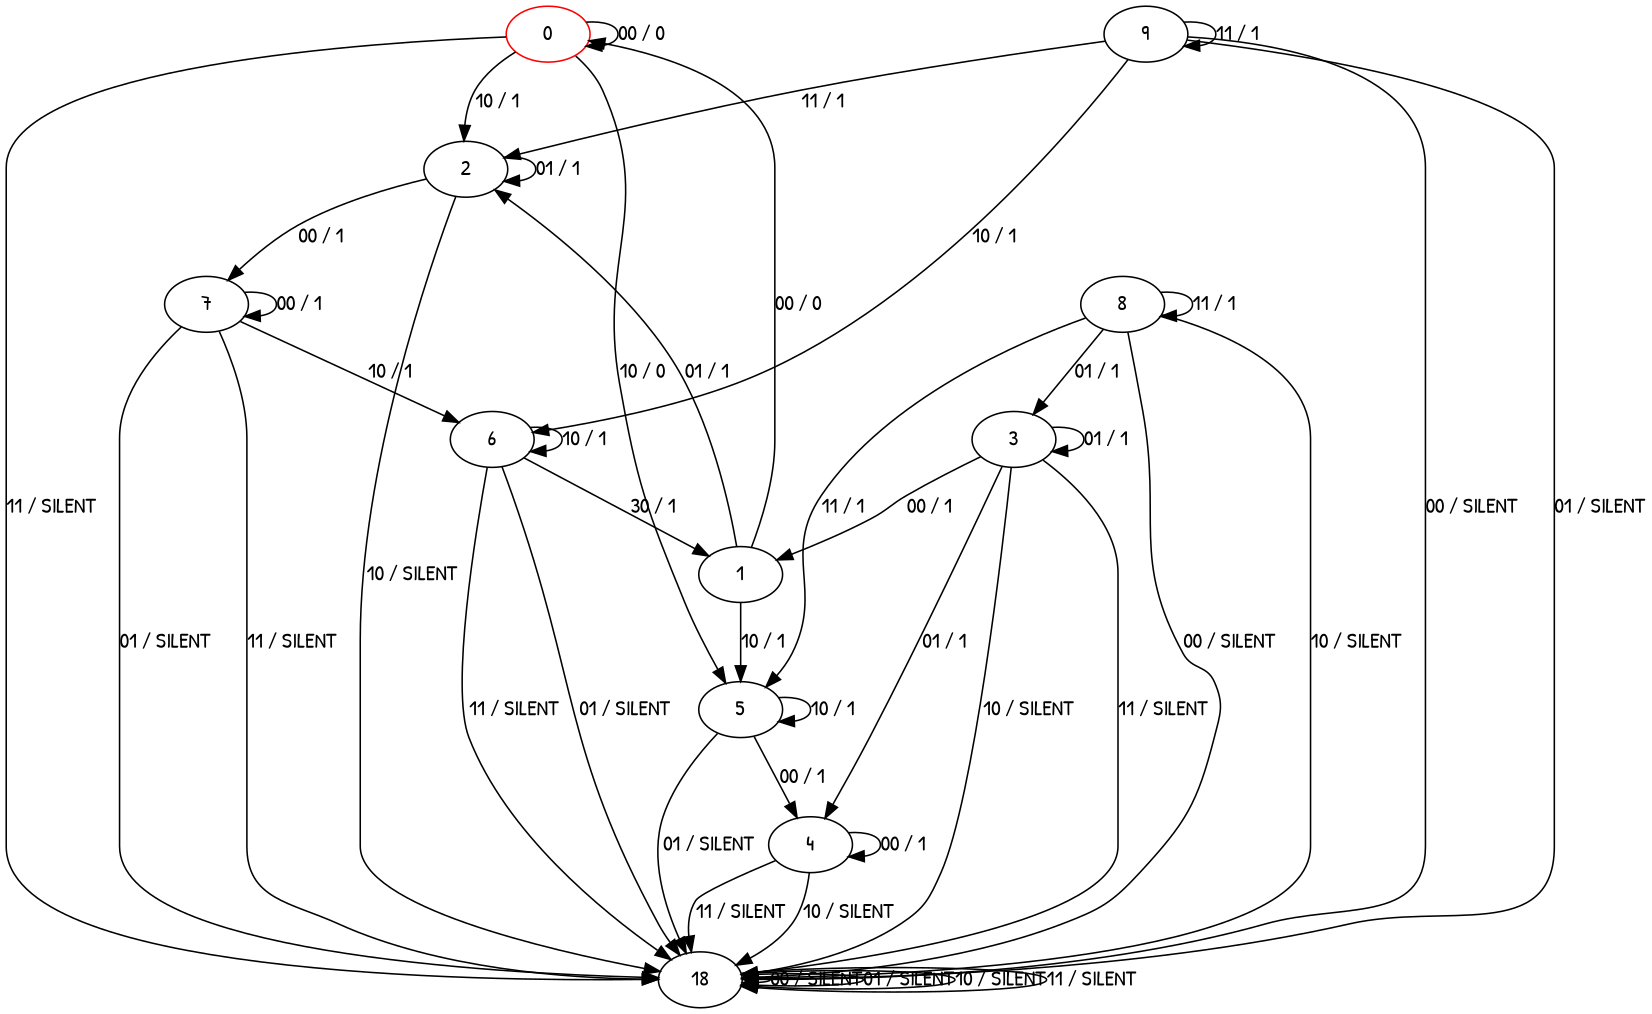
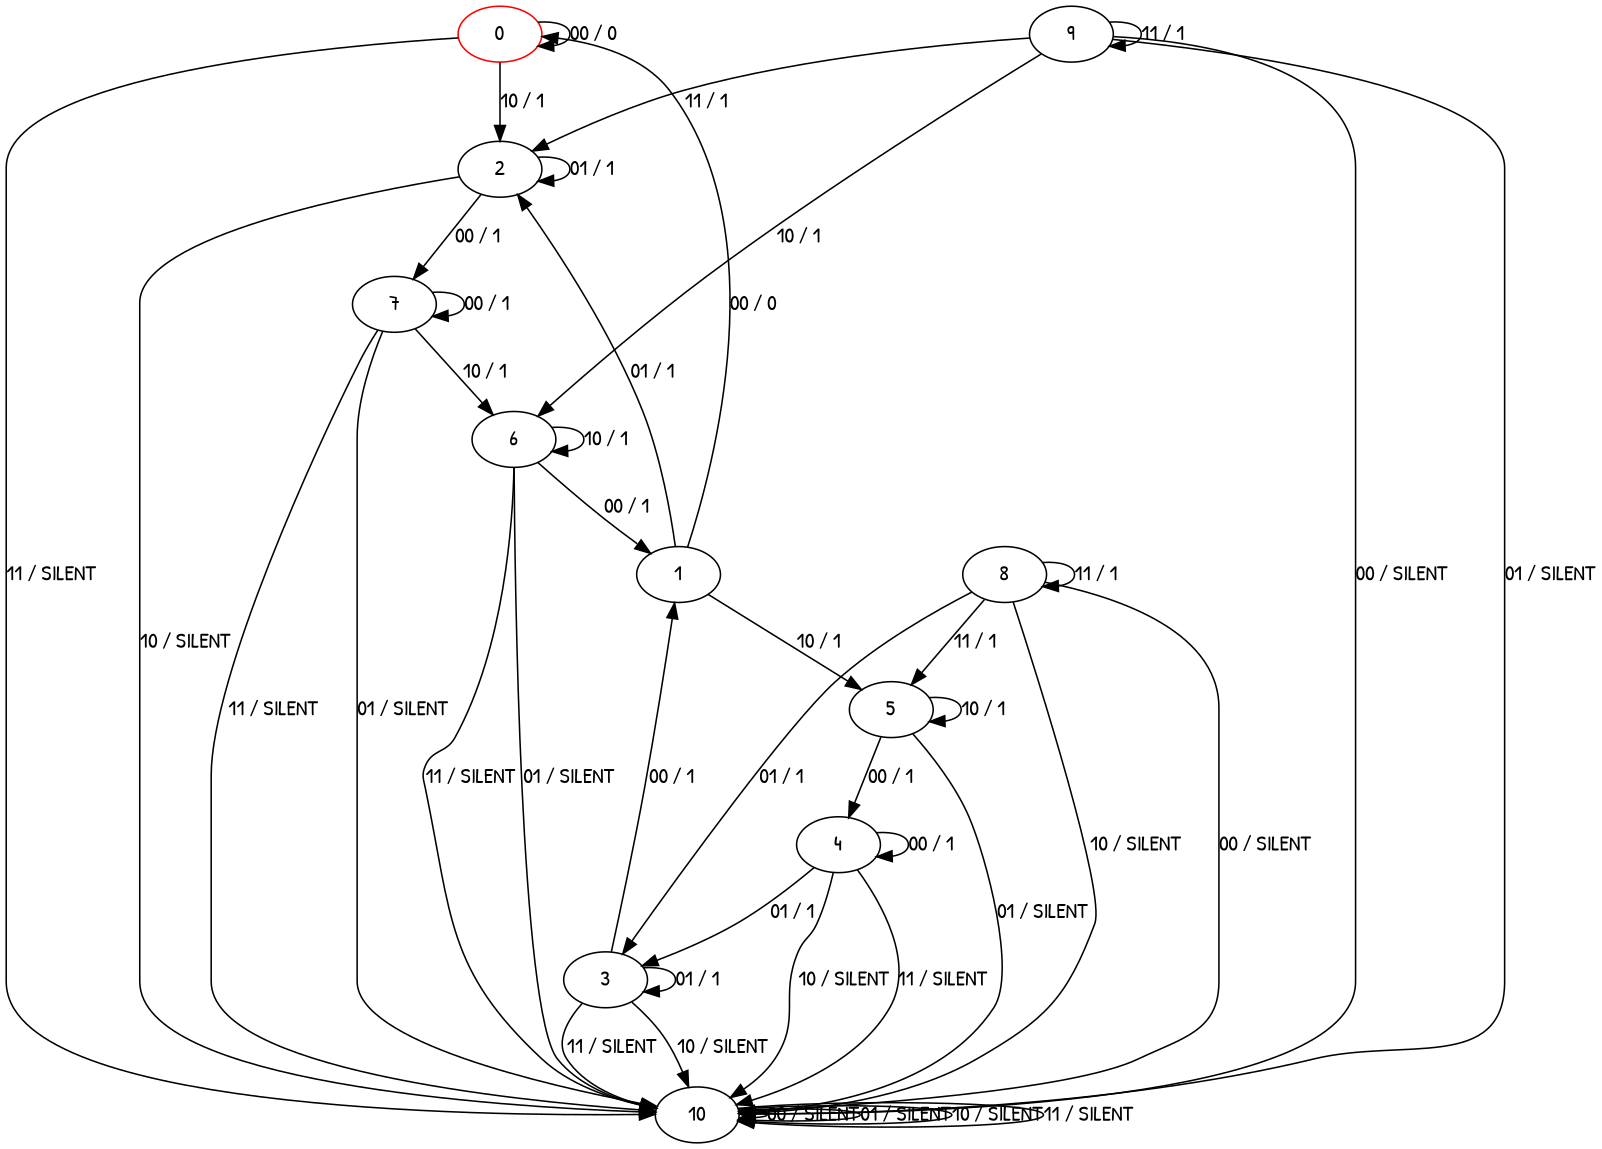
(617, 365) -> none
(654, 507) -> (627, 507)
(920, 637) -> (740, 922)
(700, 980) -> (697, 1115)
